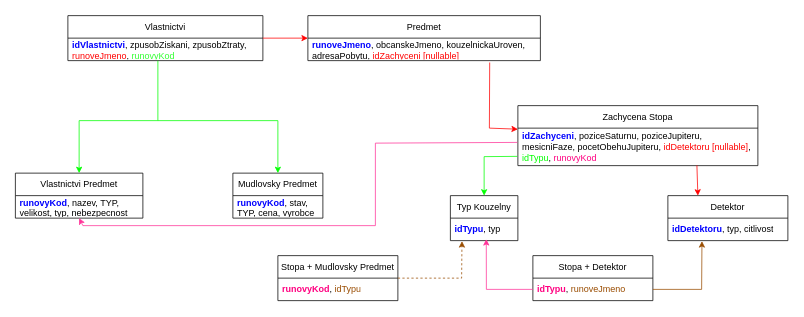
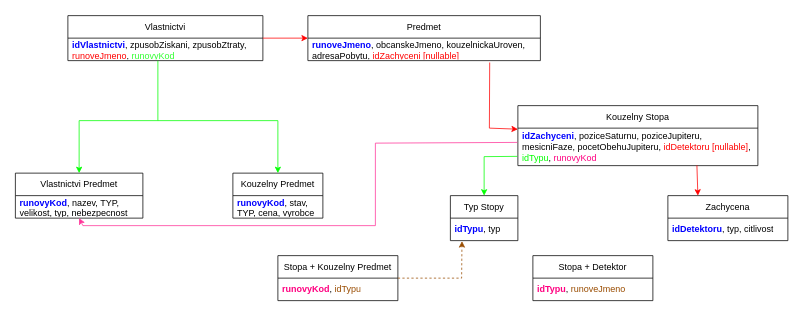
(638, 117) -> (638, 117)
(278, 184) -> (278, 184)
(484, 207) -> (484, 207)
(728, 207) -> (728, 207)
(338, 267) -> (338, 267)
(486, 288) -> none
(694, 289) -> none
